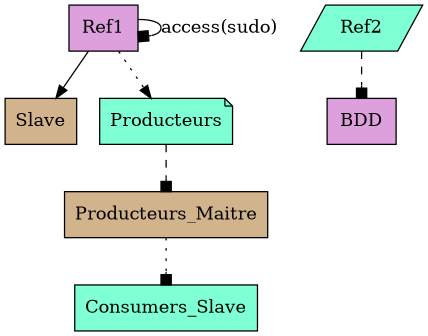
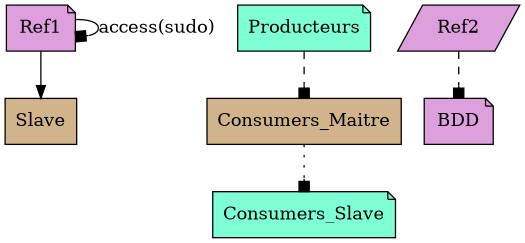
(103, 28) -> (41, 28)
(362, 28) -> (459, 28)
(131, 70) -> none
(362, 121) -> (459, 121)
(166, 215) -> (304, 121)
(166, 308) -> (304, 215)
